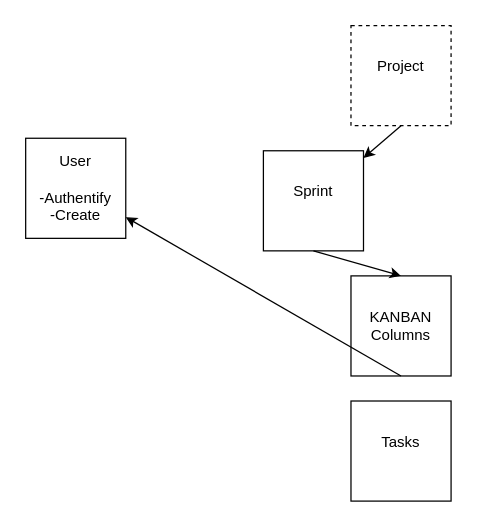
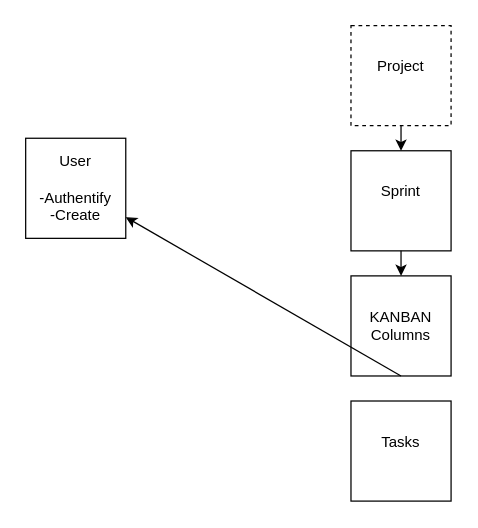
(313, 201) -> (401, 201)
